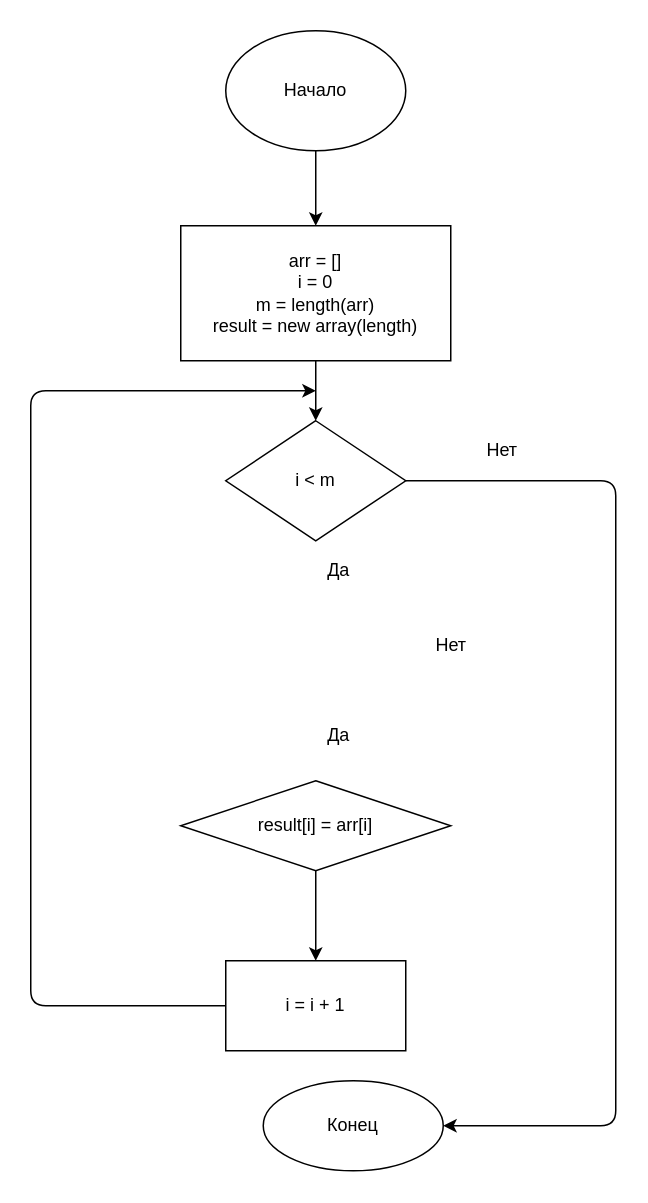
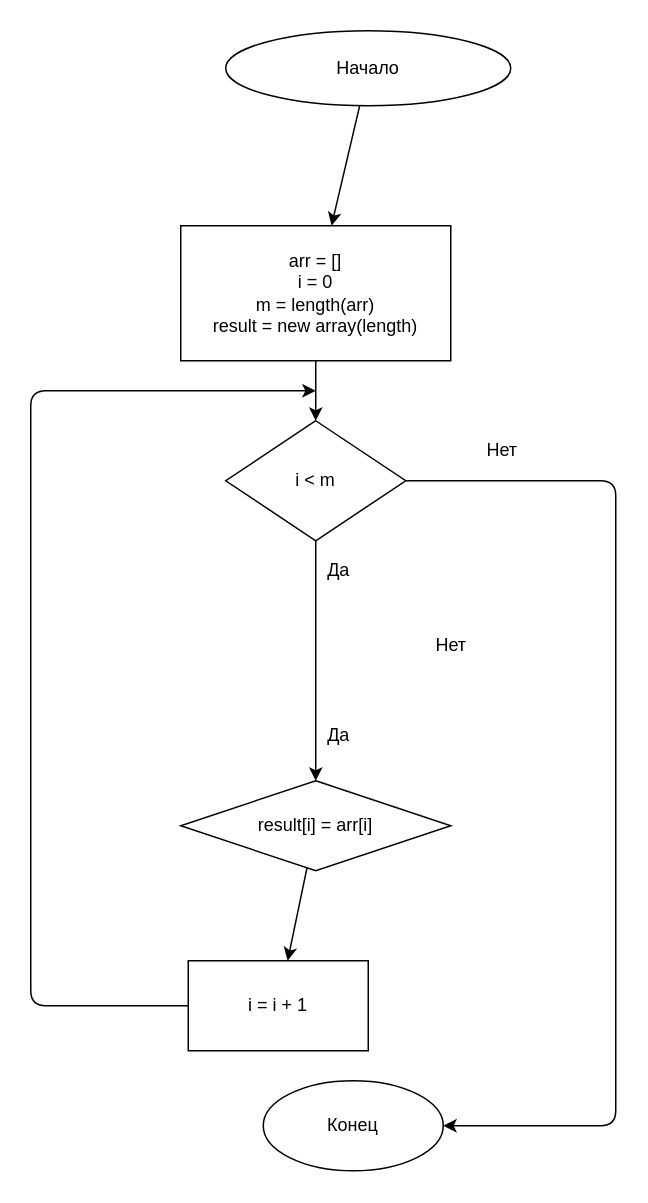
(316, 91) -> (368, 68)
none -> (316, 656)
(316, 1006) -> (278, 1006)
